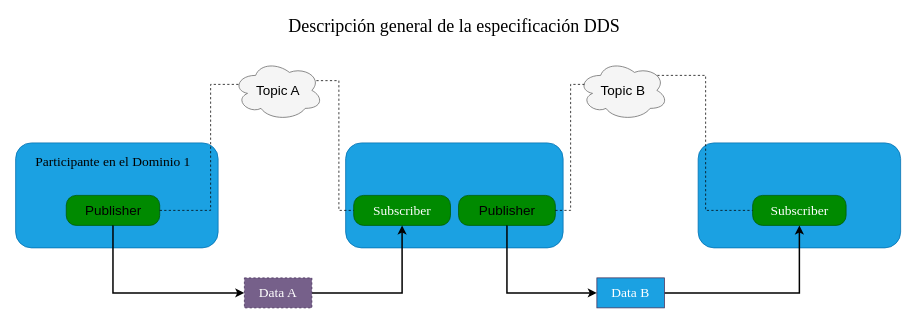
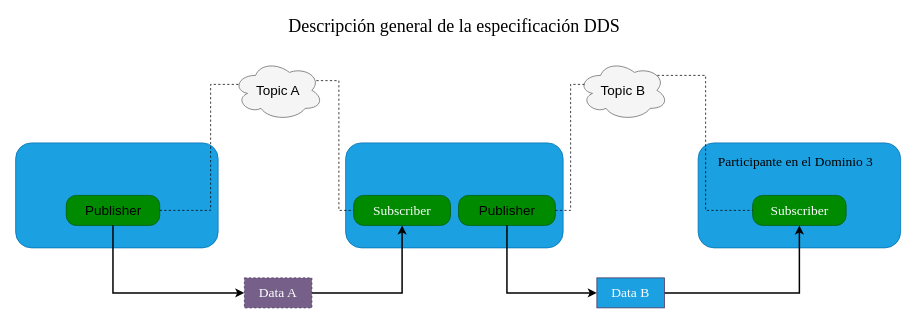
(113, 162) -> none
none -> (795, 162)
